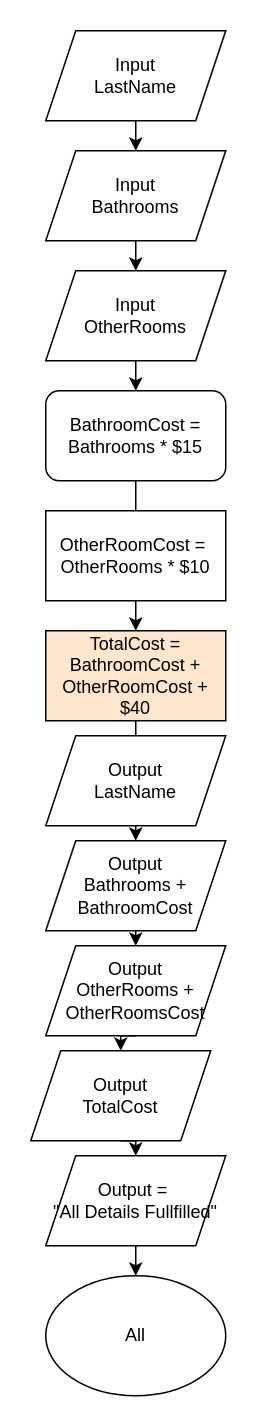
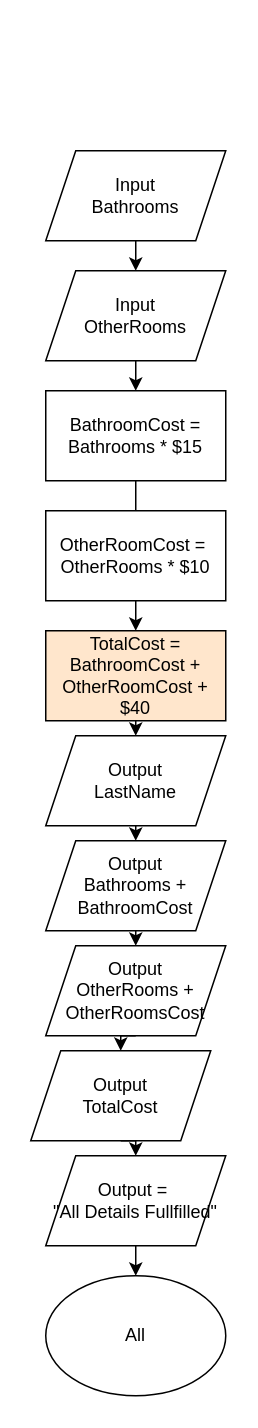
(136, 76) -> none
(136, 131) -> none
(136, 436) -> (136, 436)
(136, 728) -> (136, 724)
